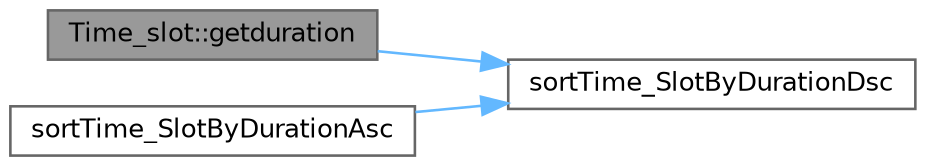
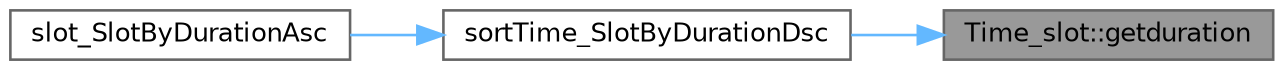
(429, 56) -> (884, 35)
(213, 131) -> (180, 35)
